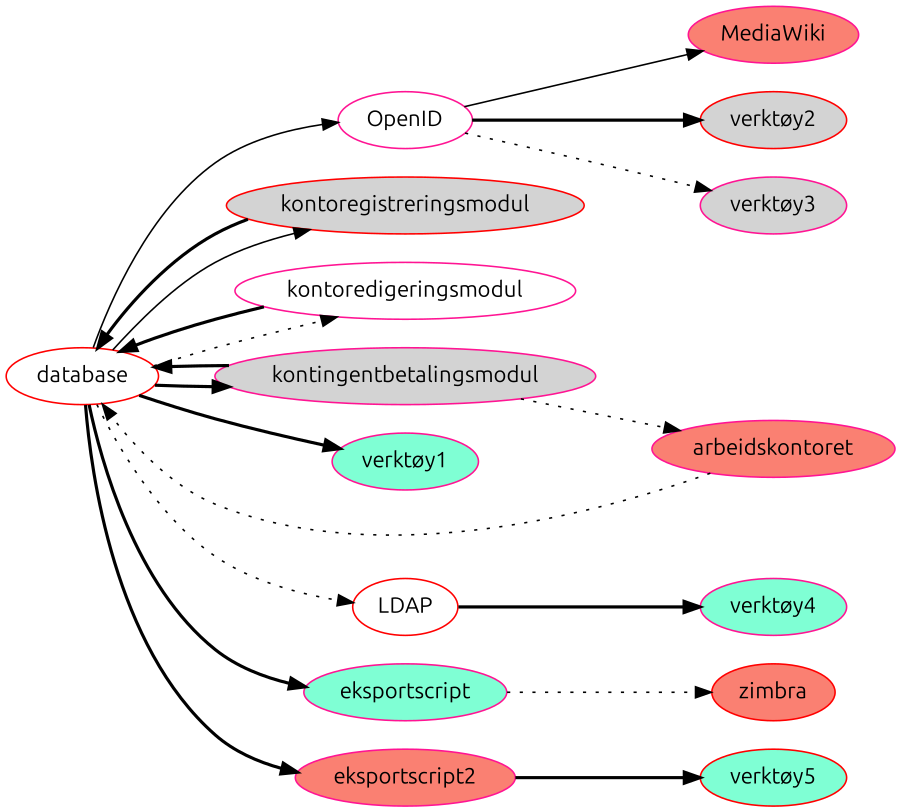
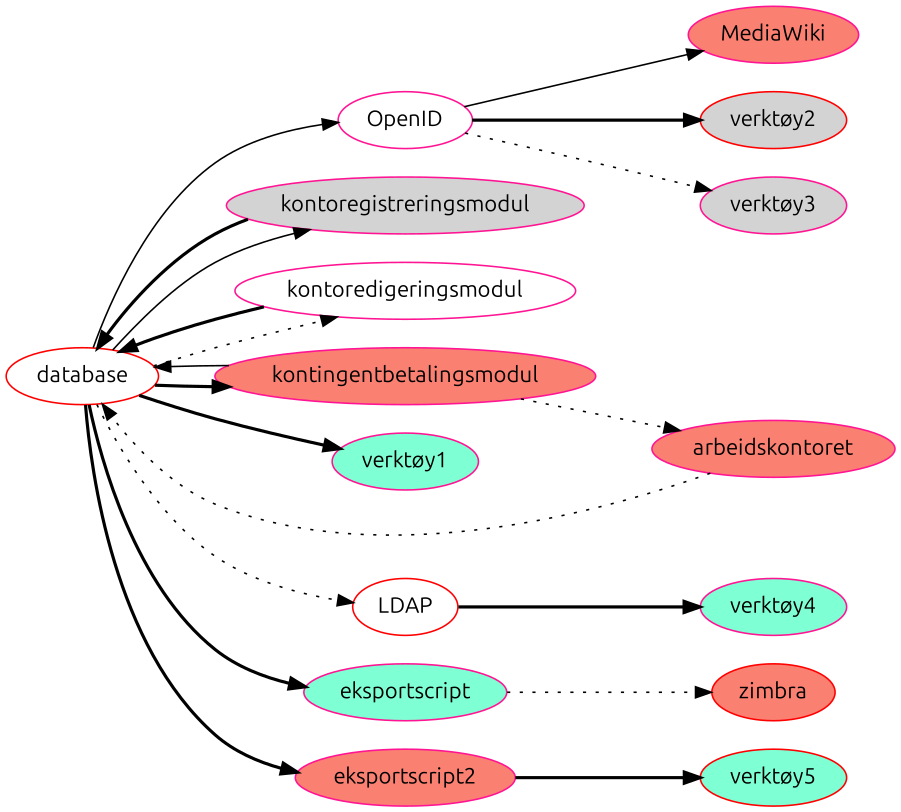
(405, 205) -> (405, 205)
(200, 366) -> (200, 366)
(405, 376) -> (405, 376)
